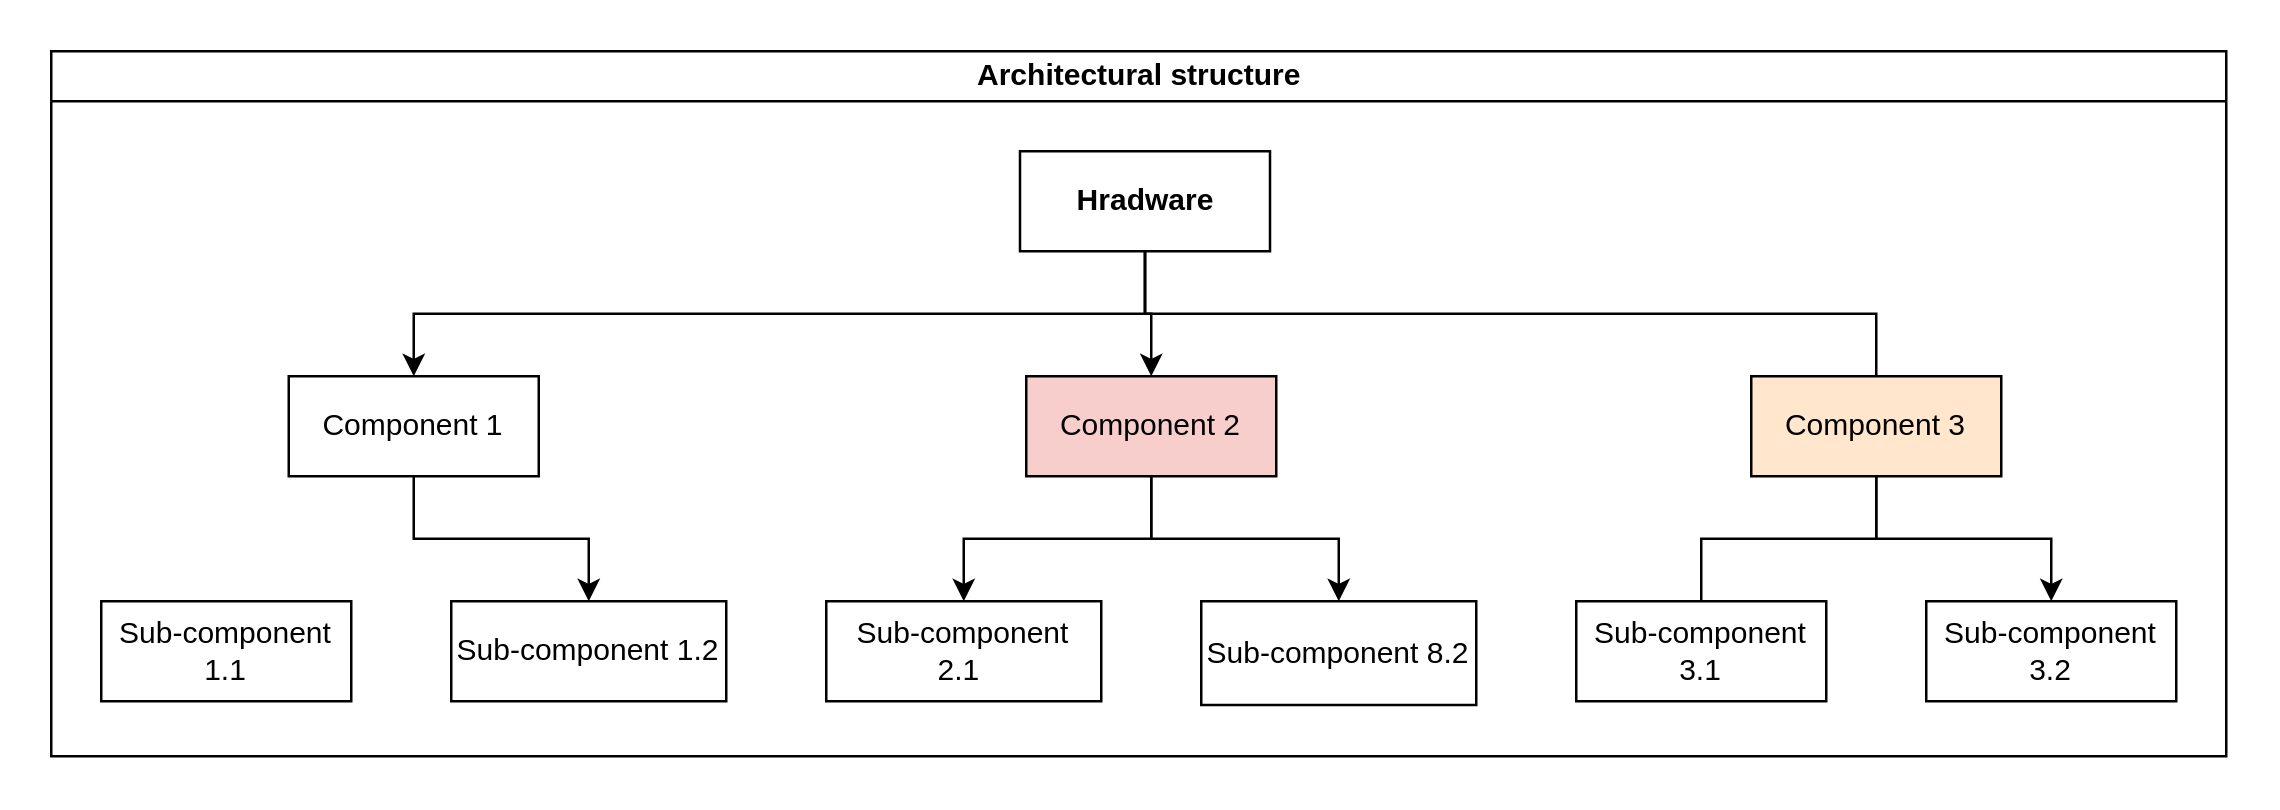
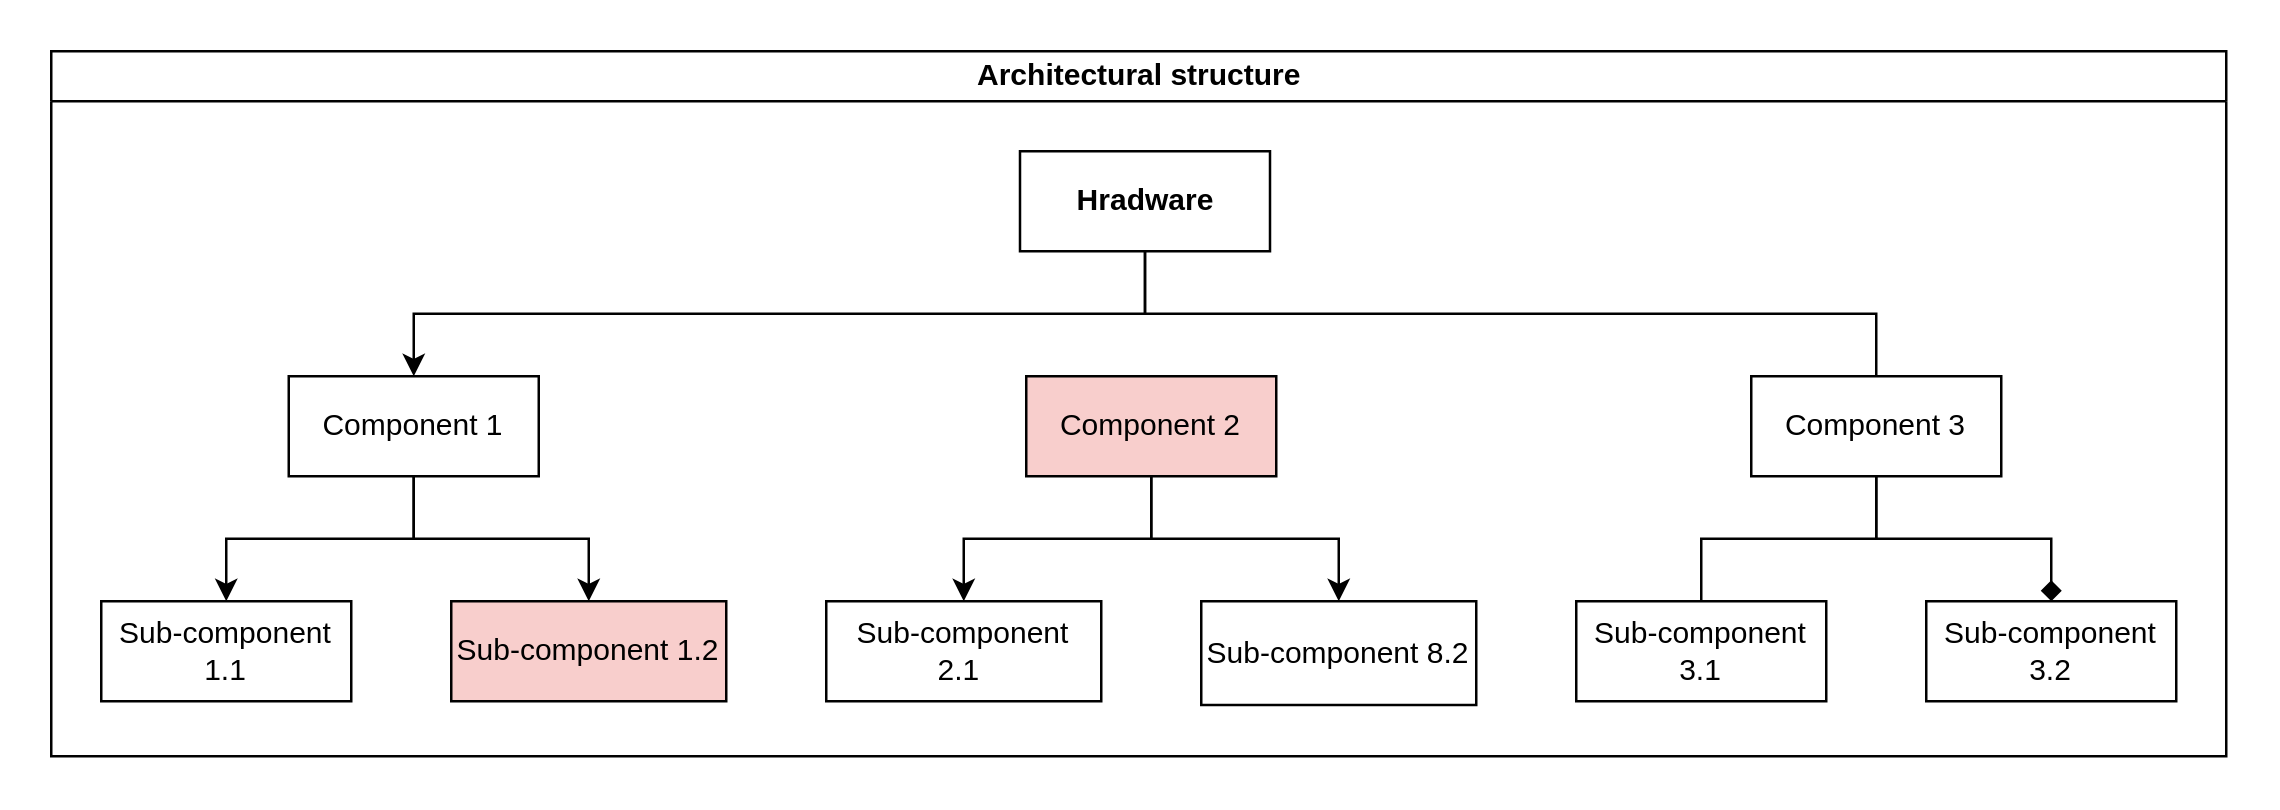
(1151, 339) -> none
(1876, 426) -> (1876, 426)
none -> (296, 539)
(2051, 582) -> (2051, 581)
(589, 651) -> (589, 651)
